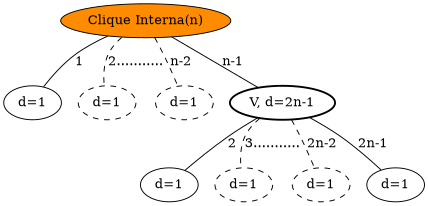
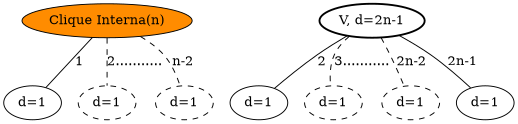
(215, 62) -> none
